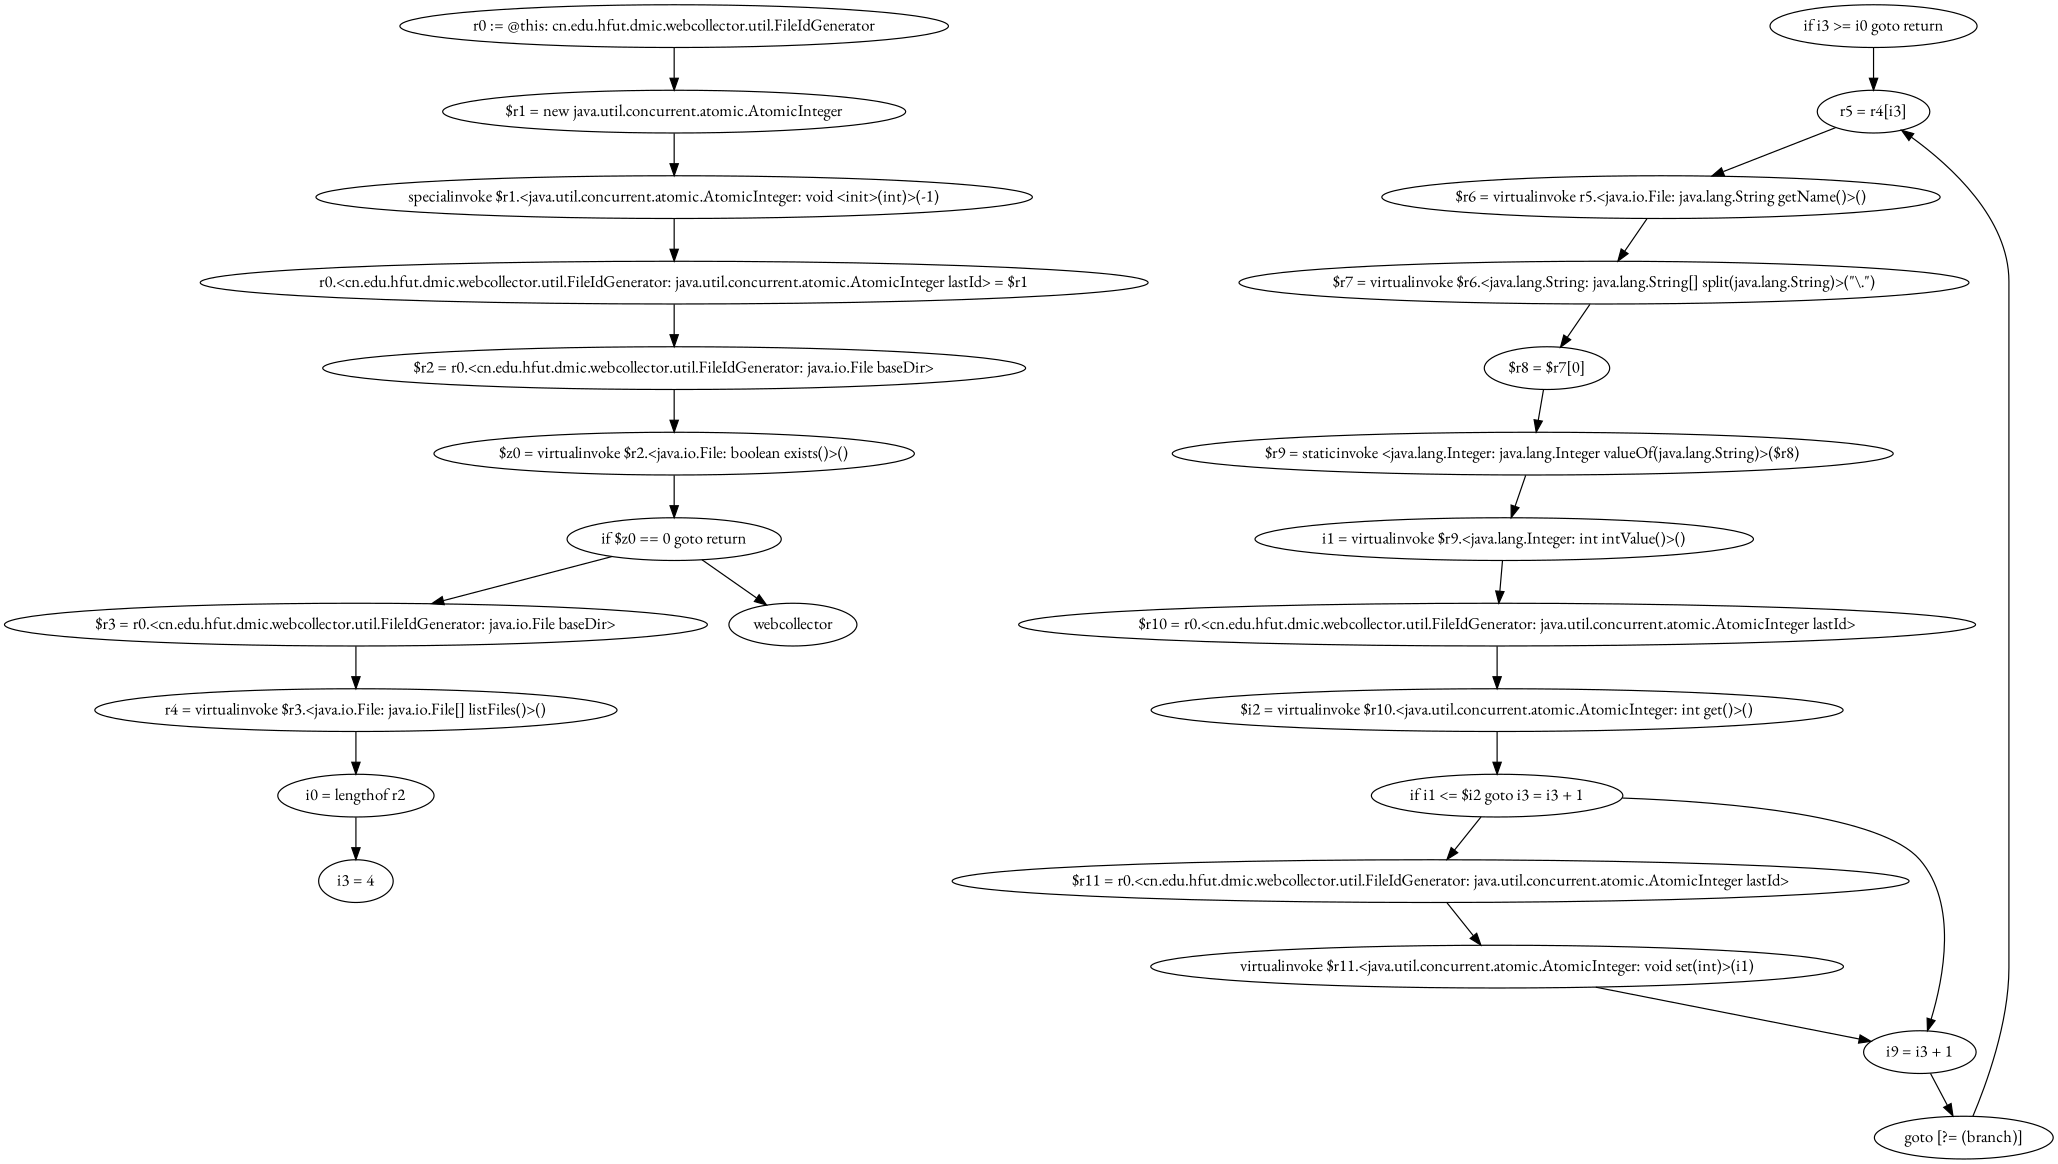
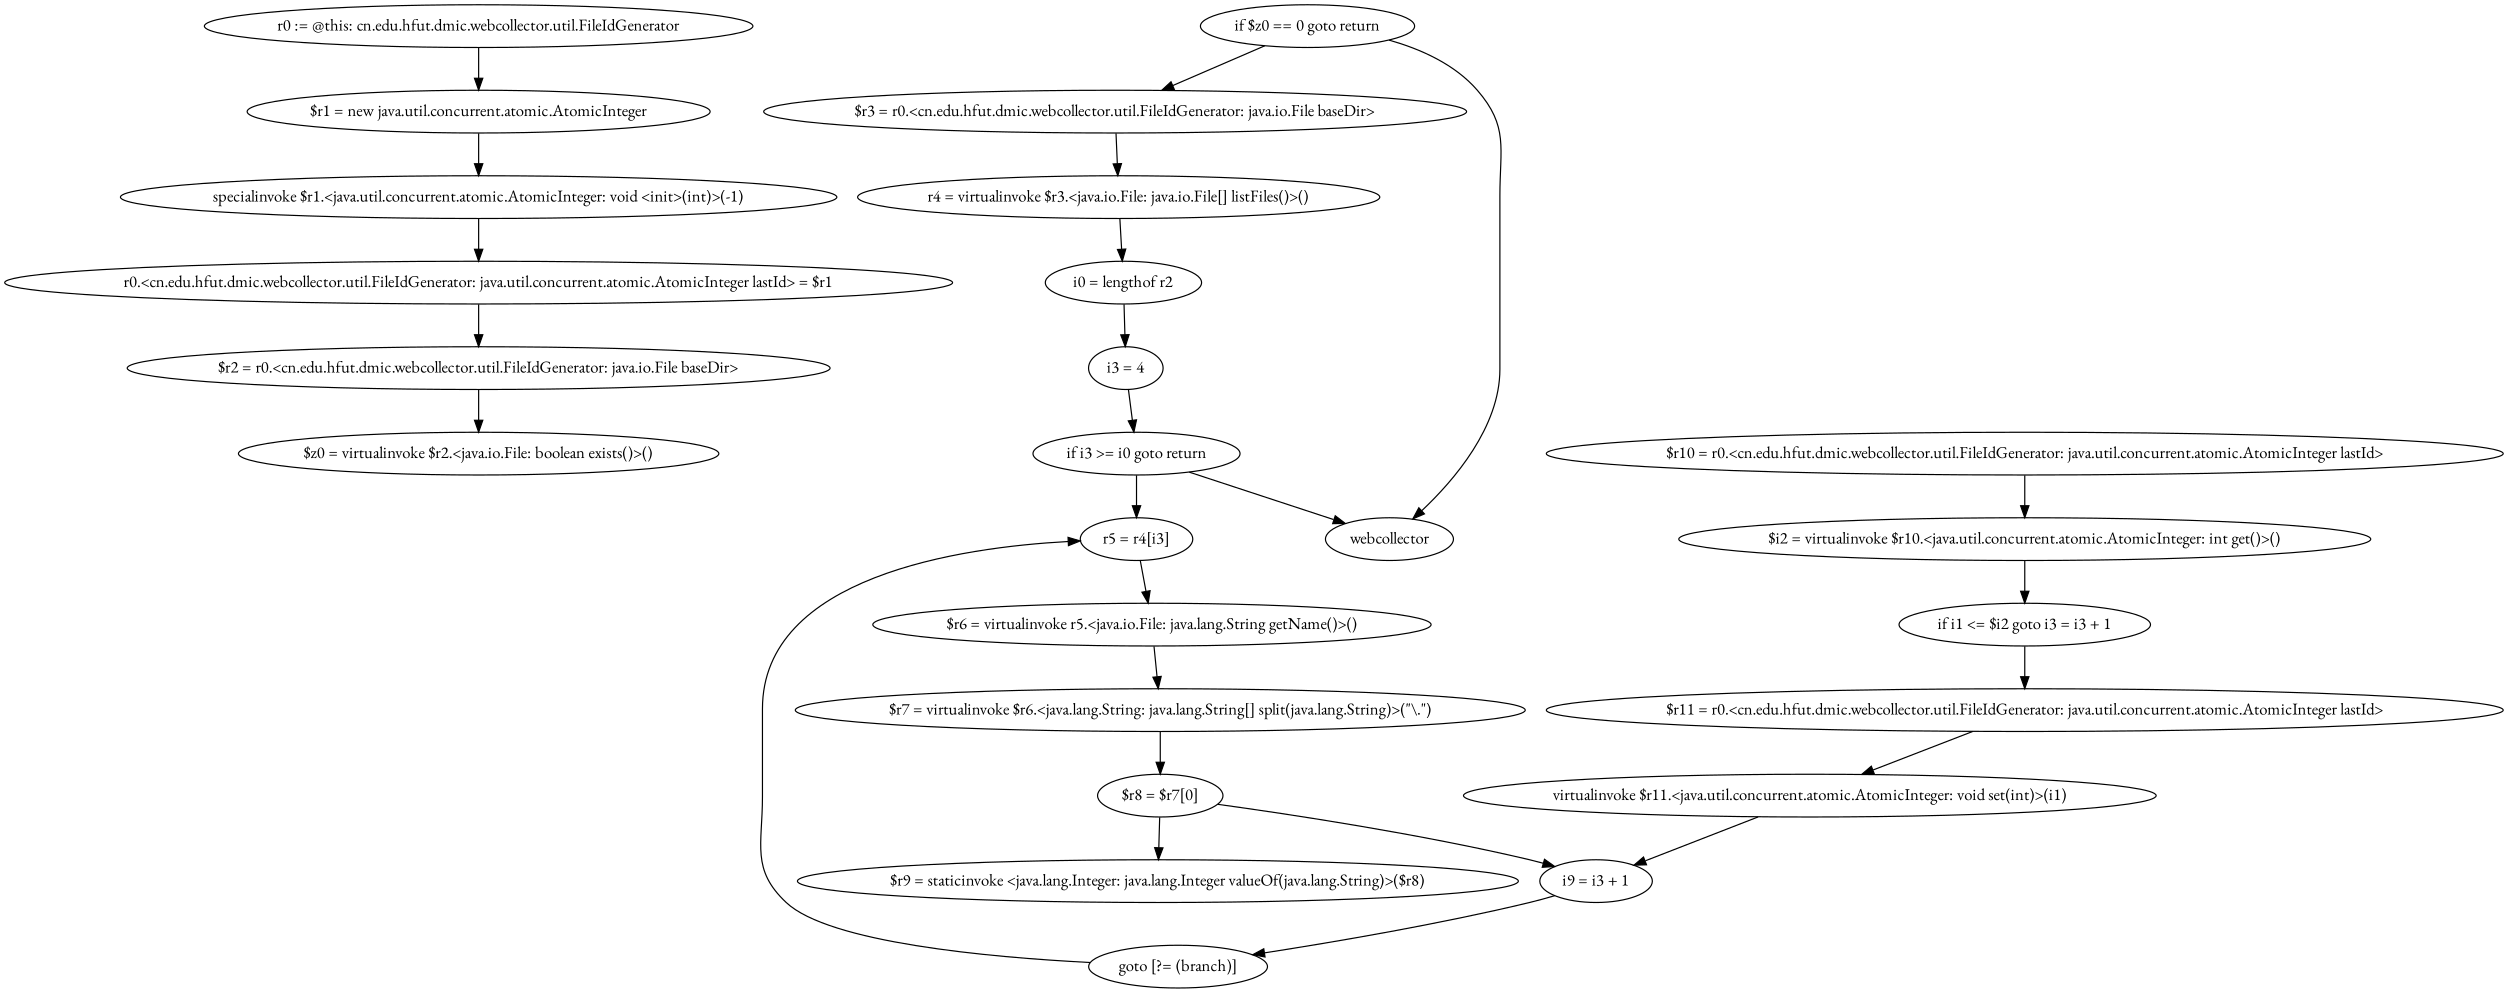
none -> (1130, 405)
(674, 491) -> none
none -> (1261, 496)
(1504, 539) -> none
(1857, 828) -> (1381, 830)
